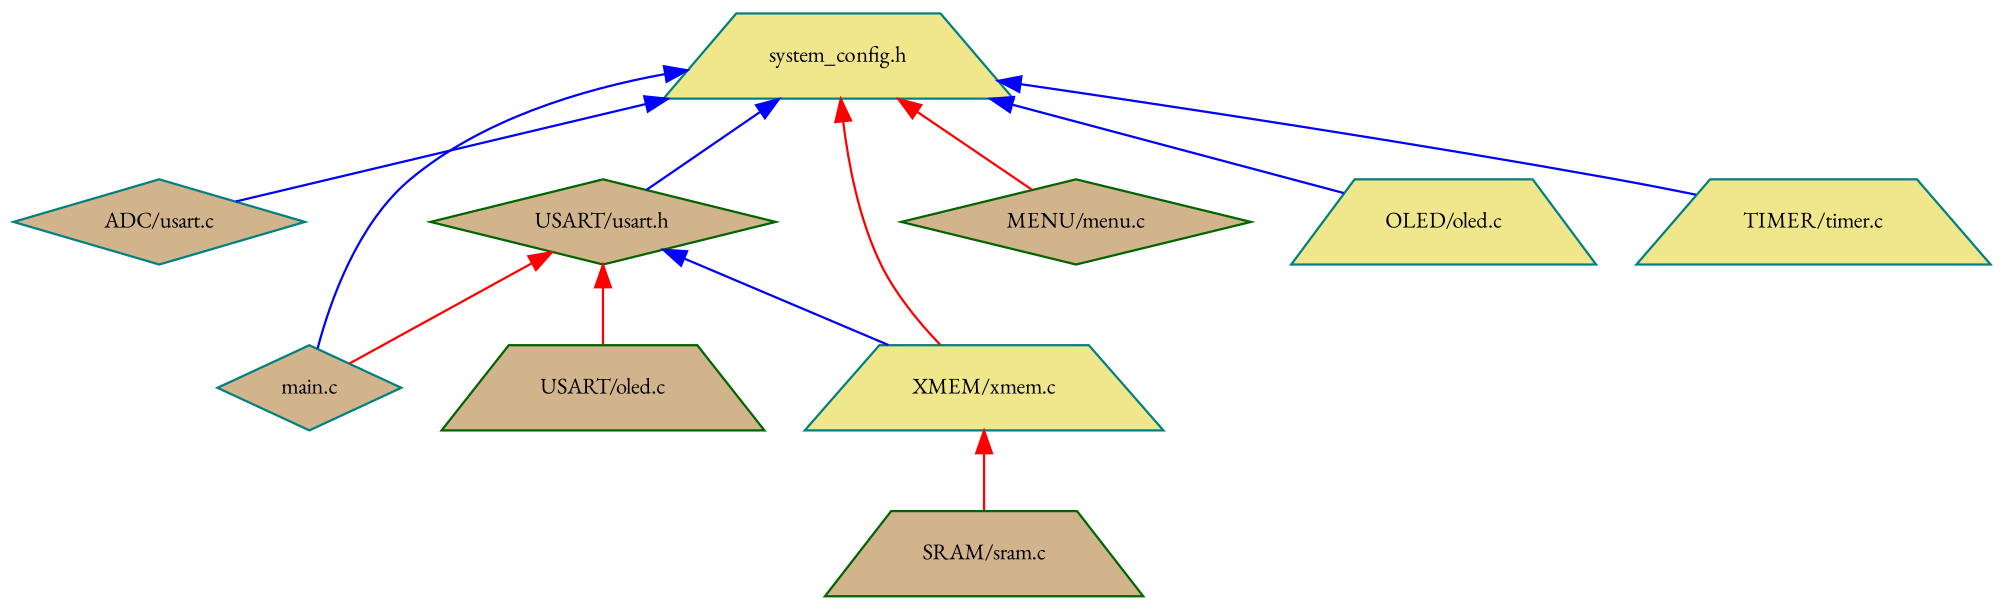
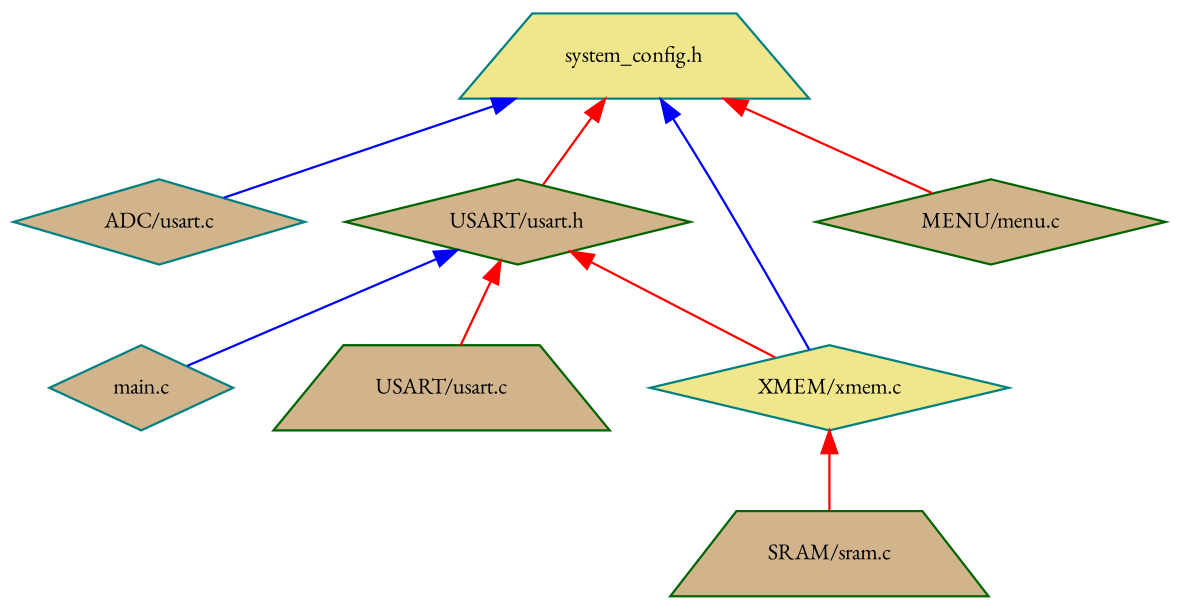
(703, 151) -> (567, 151)
(415, 176) -> none
(1444, 222) -> none
(1814, 222) -> none
(871, 242) -> (743, 233)
(786, 302) -> (683, 310)
(441, 313) -> (312, 313)
(603, 388) -> (442, 388)
(984, 388) -> (829, 388)
